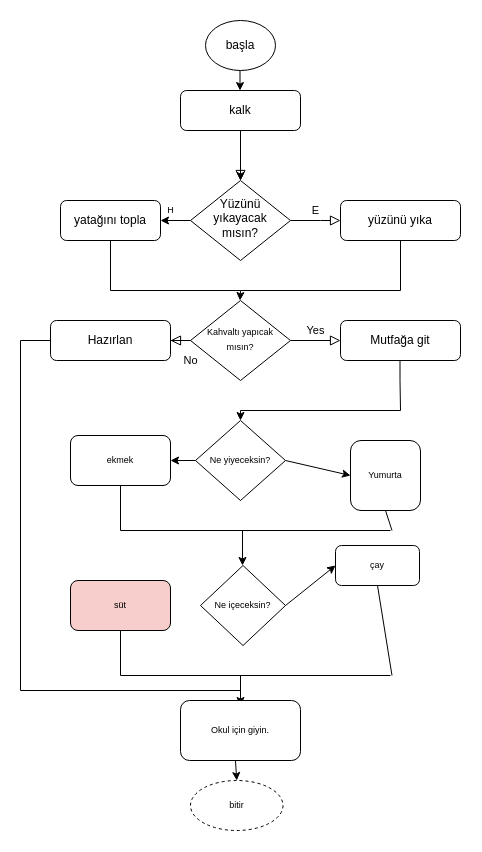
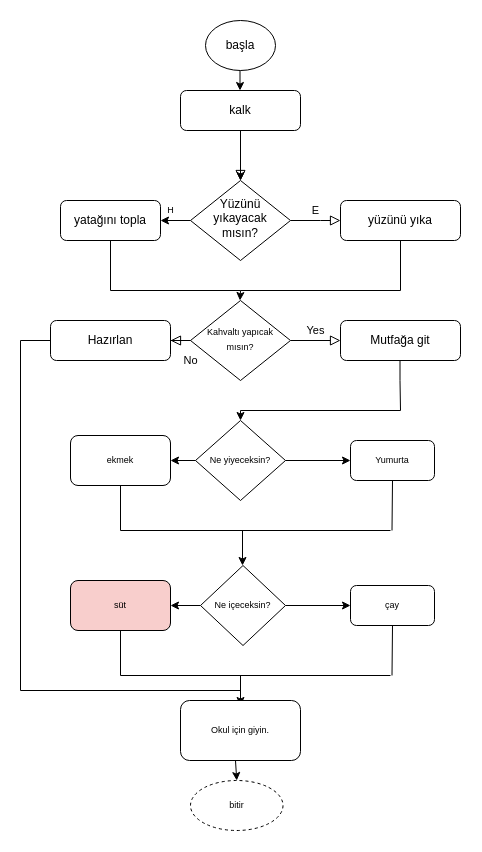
(386, 476) -> (393, 461)
(378, 566) -> (393, 606)
none -> (189, 606)
